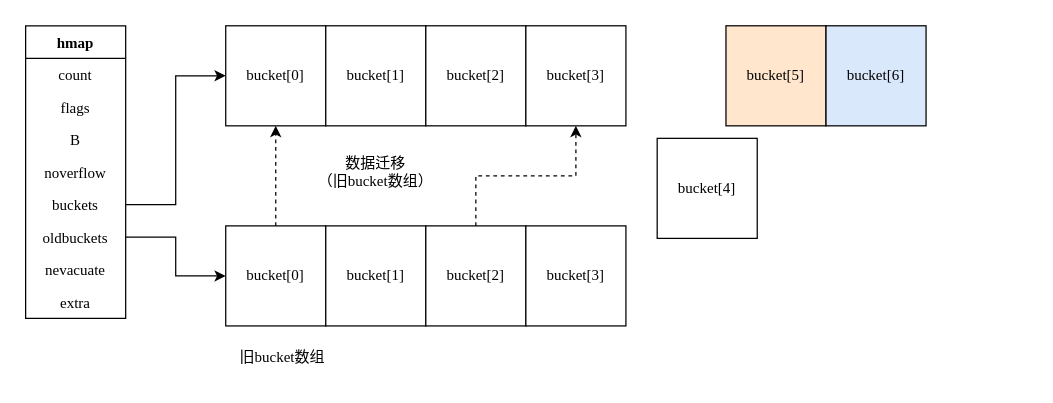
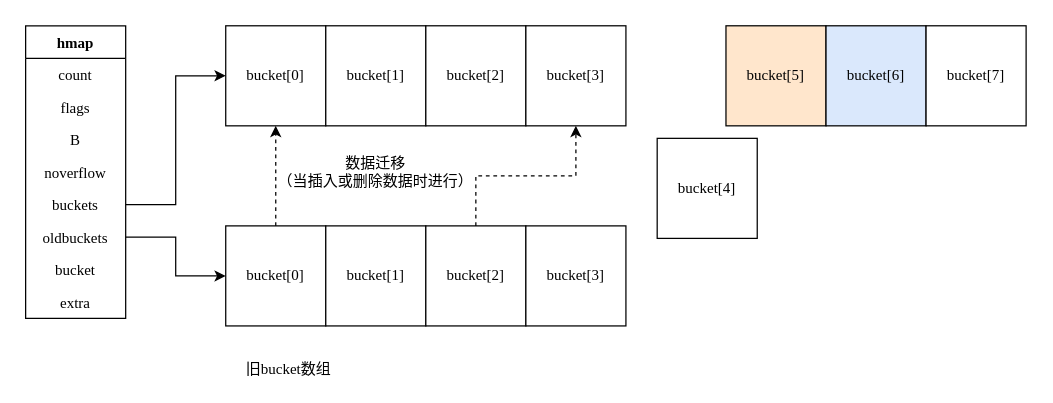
none -> (976, 76)
(376, 172) -> (376, 172)
(75, 270) -> (75, 270)
(282, 357) -> (288, 369)
